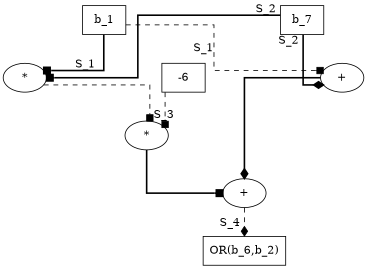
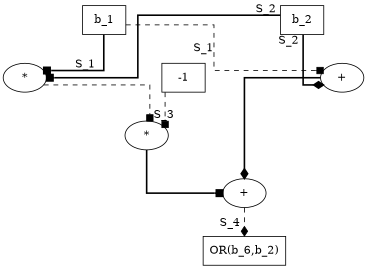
(302, 20) -> (302, 20)
(184, 78) -> (184, 78)
